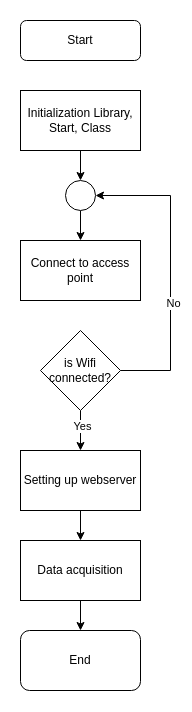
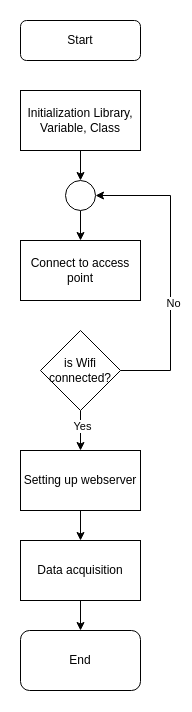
(81, 121) -> (81, 121)
